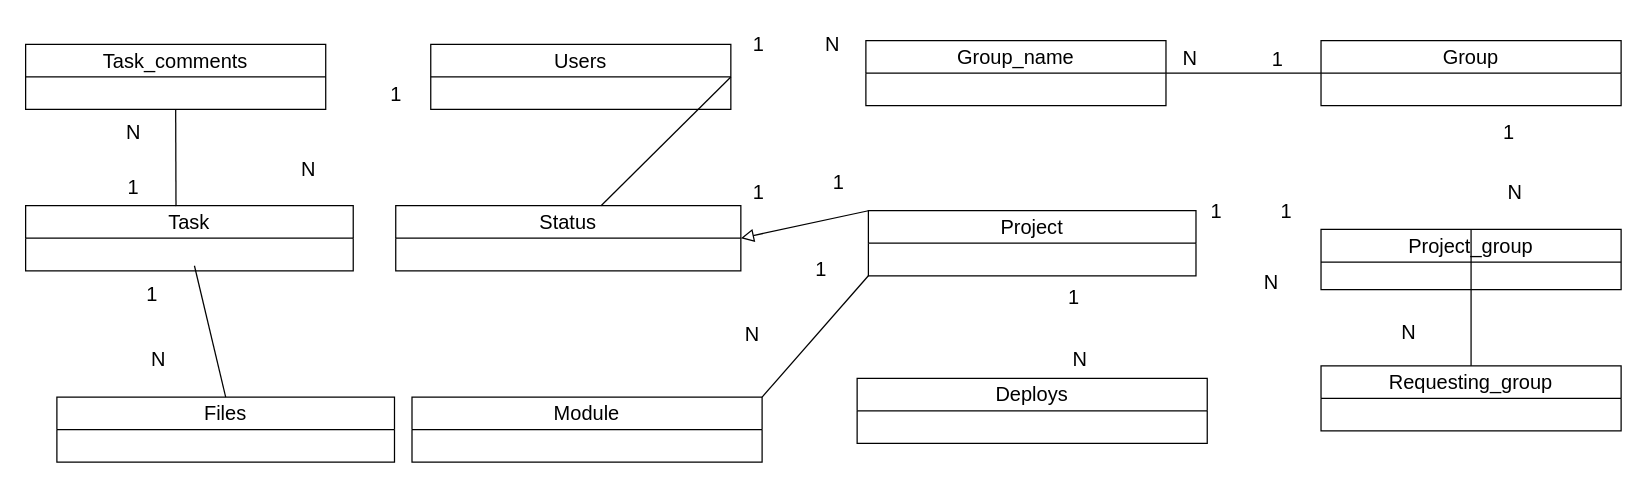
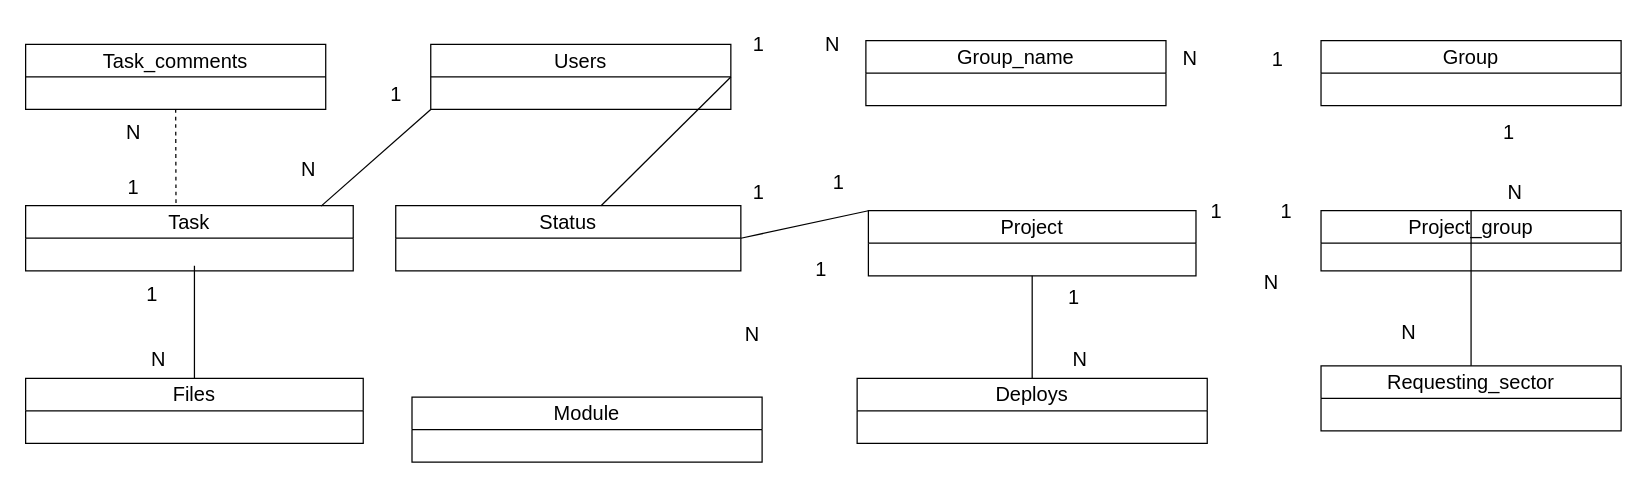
(1244, 73) -> none
none -> (378, 156)
(176, 159) -> (176, 159)
(754, 235) -> (749, 236)
(1471, 259) -> (1471, 241)
none -> (1032, 326)
(815, 337) -> none
(1471, 382) -> (1471, 382)
(226, 429) -> (194, 411)
